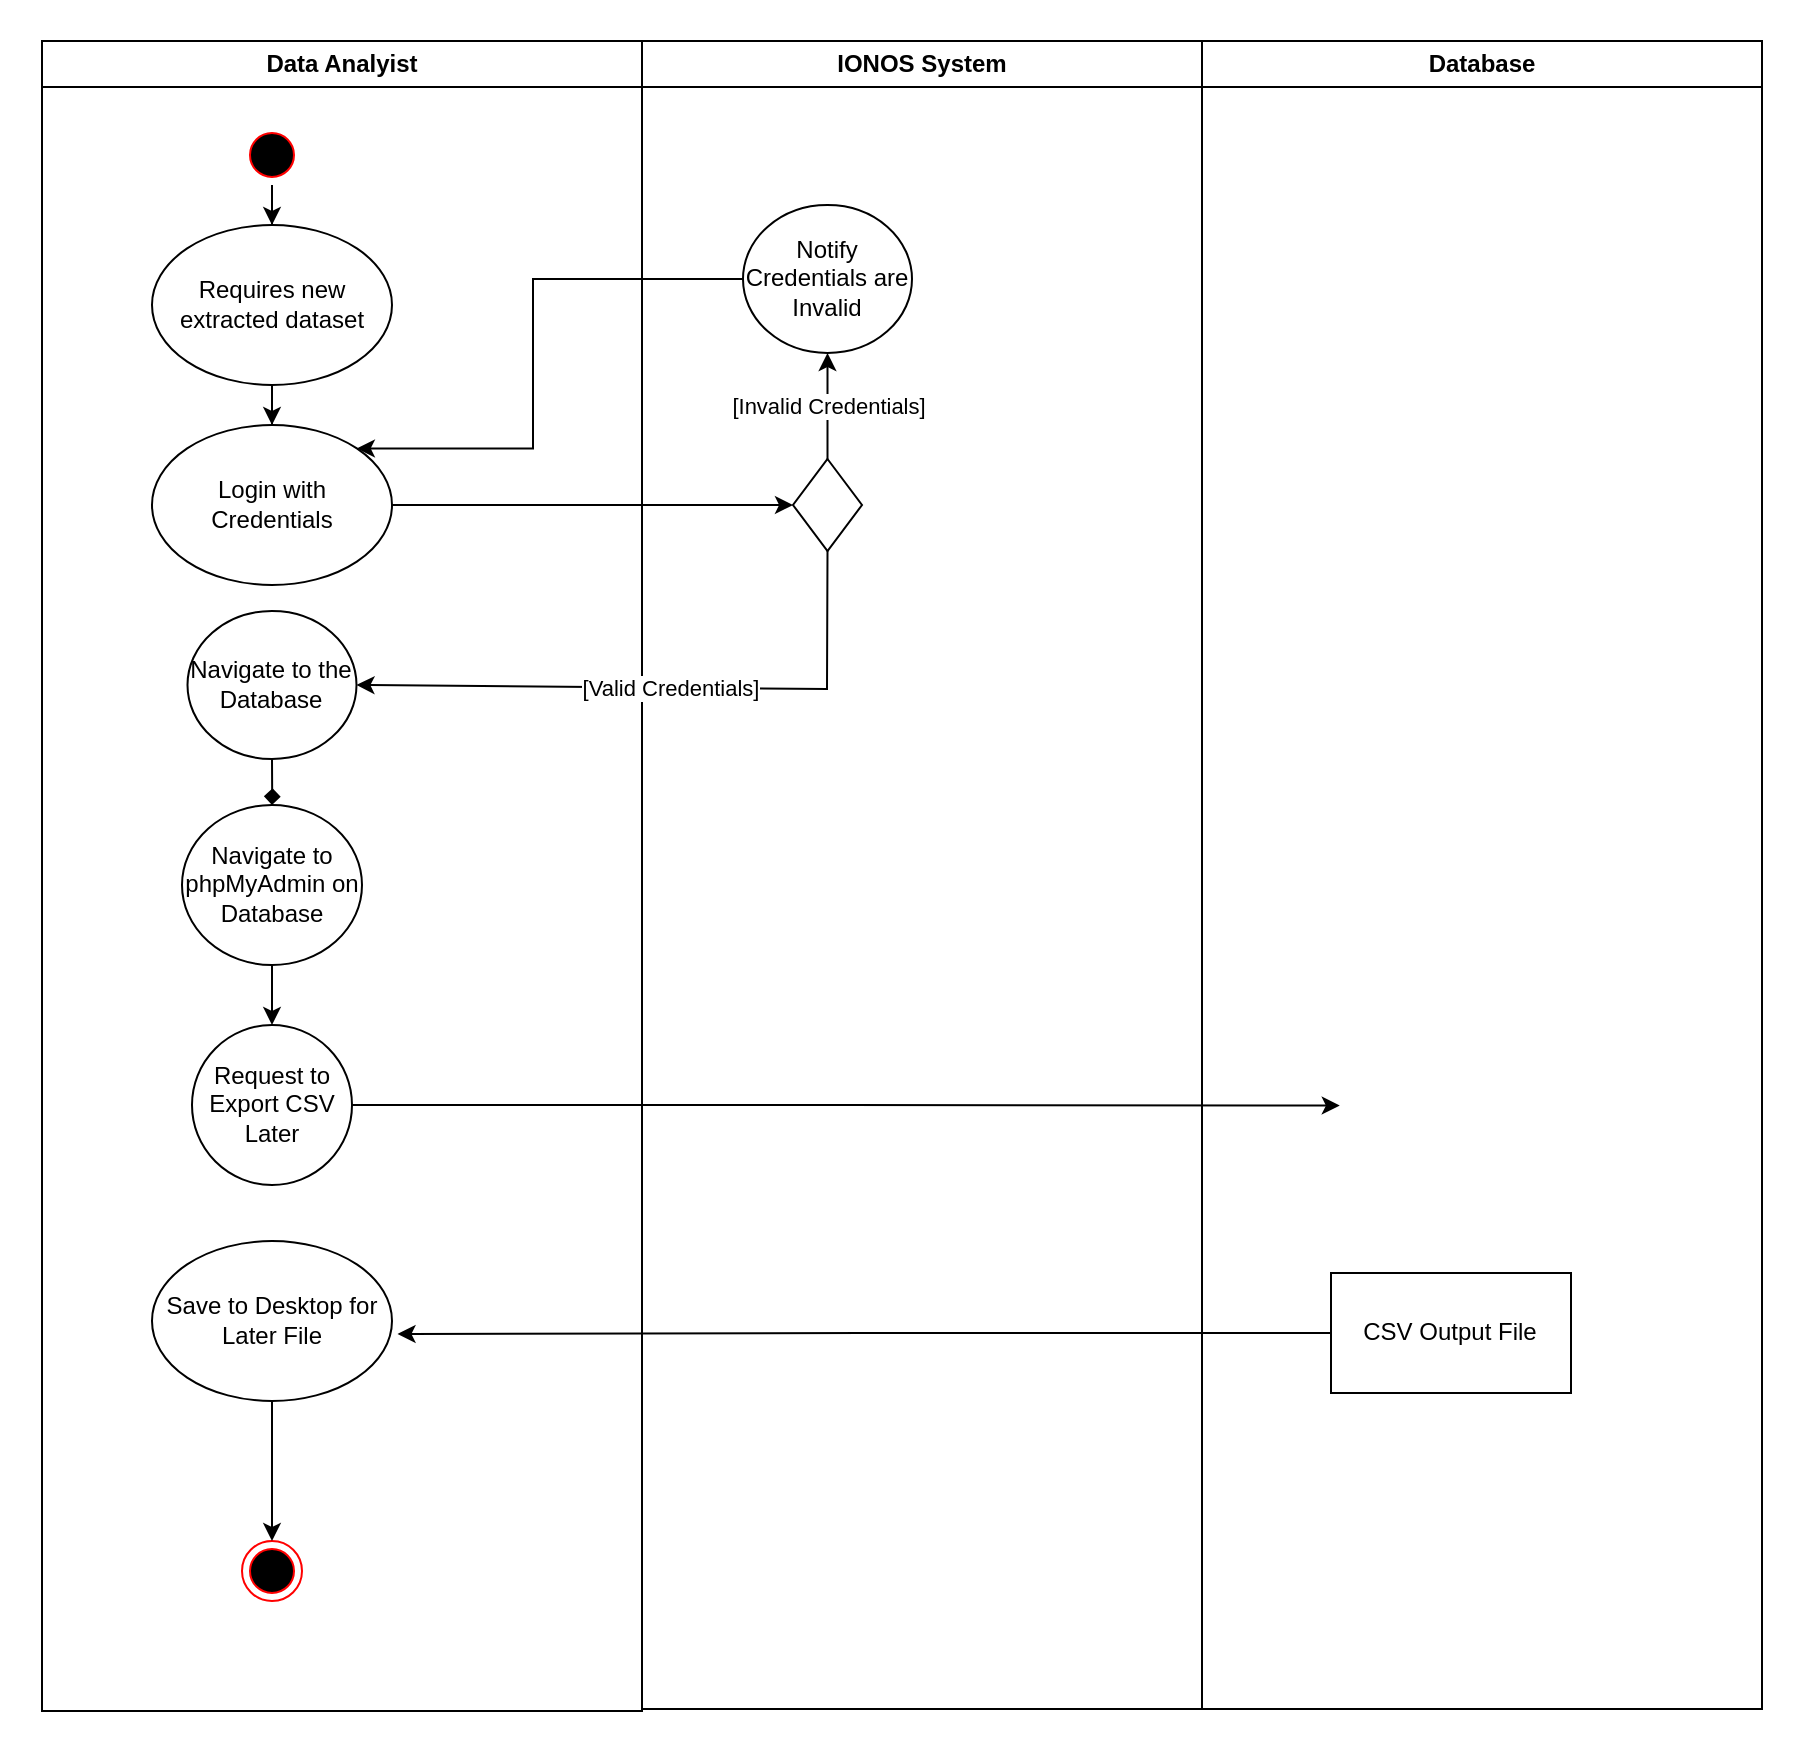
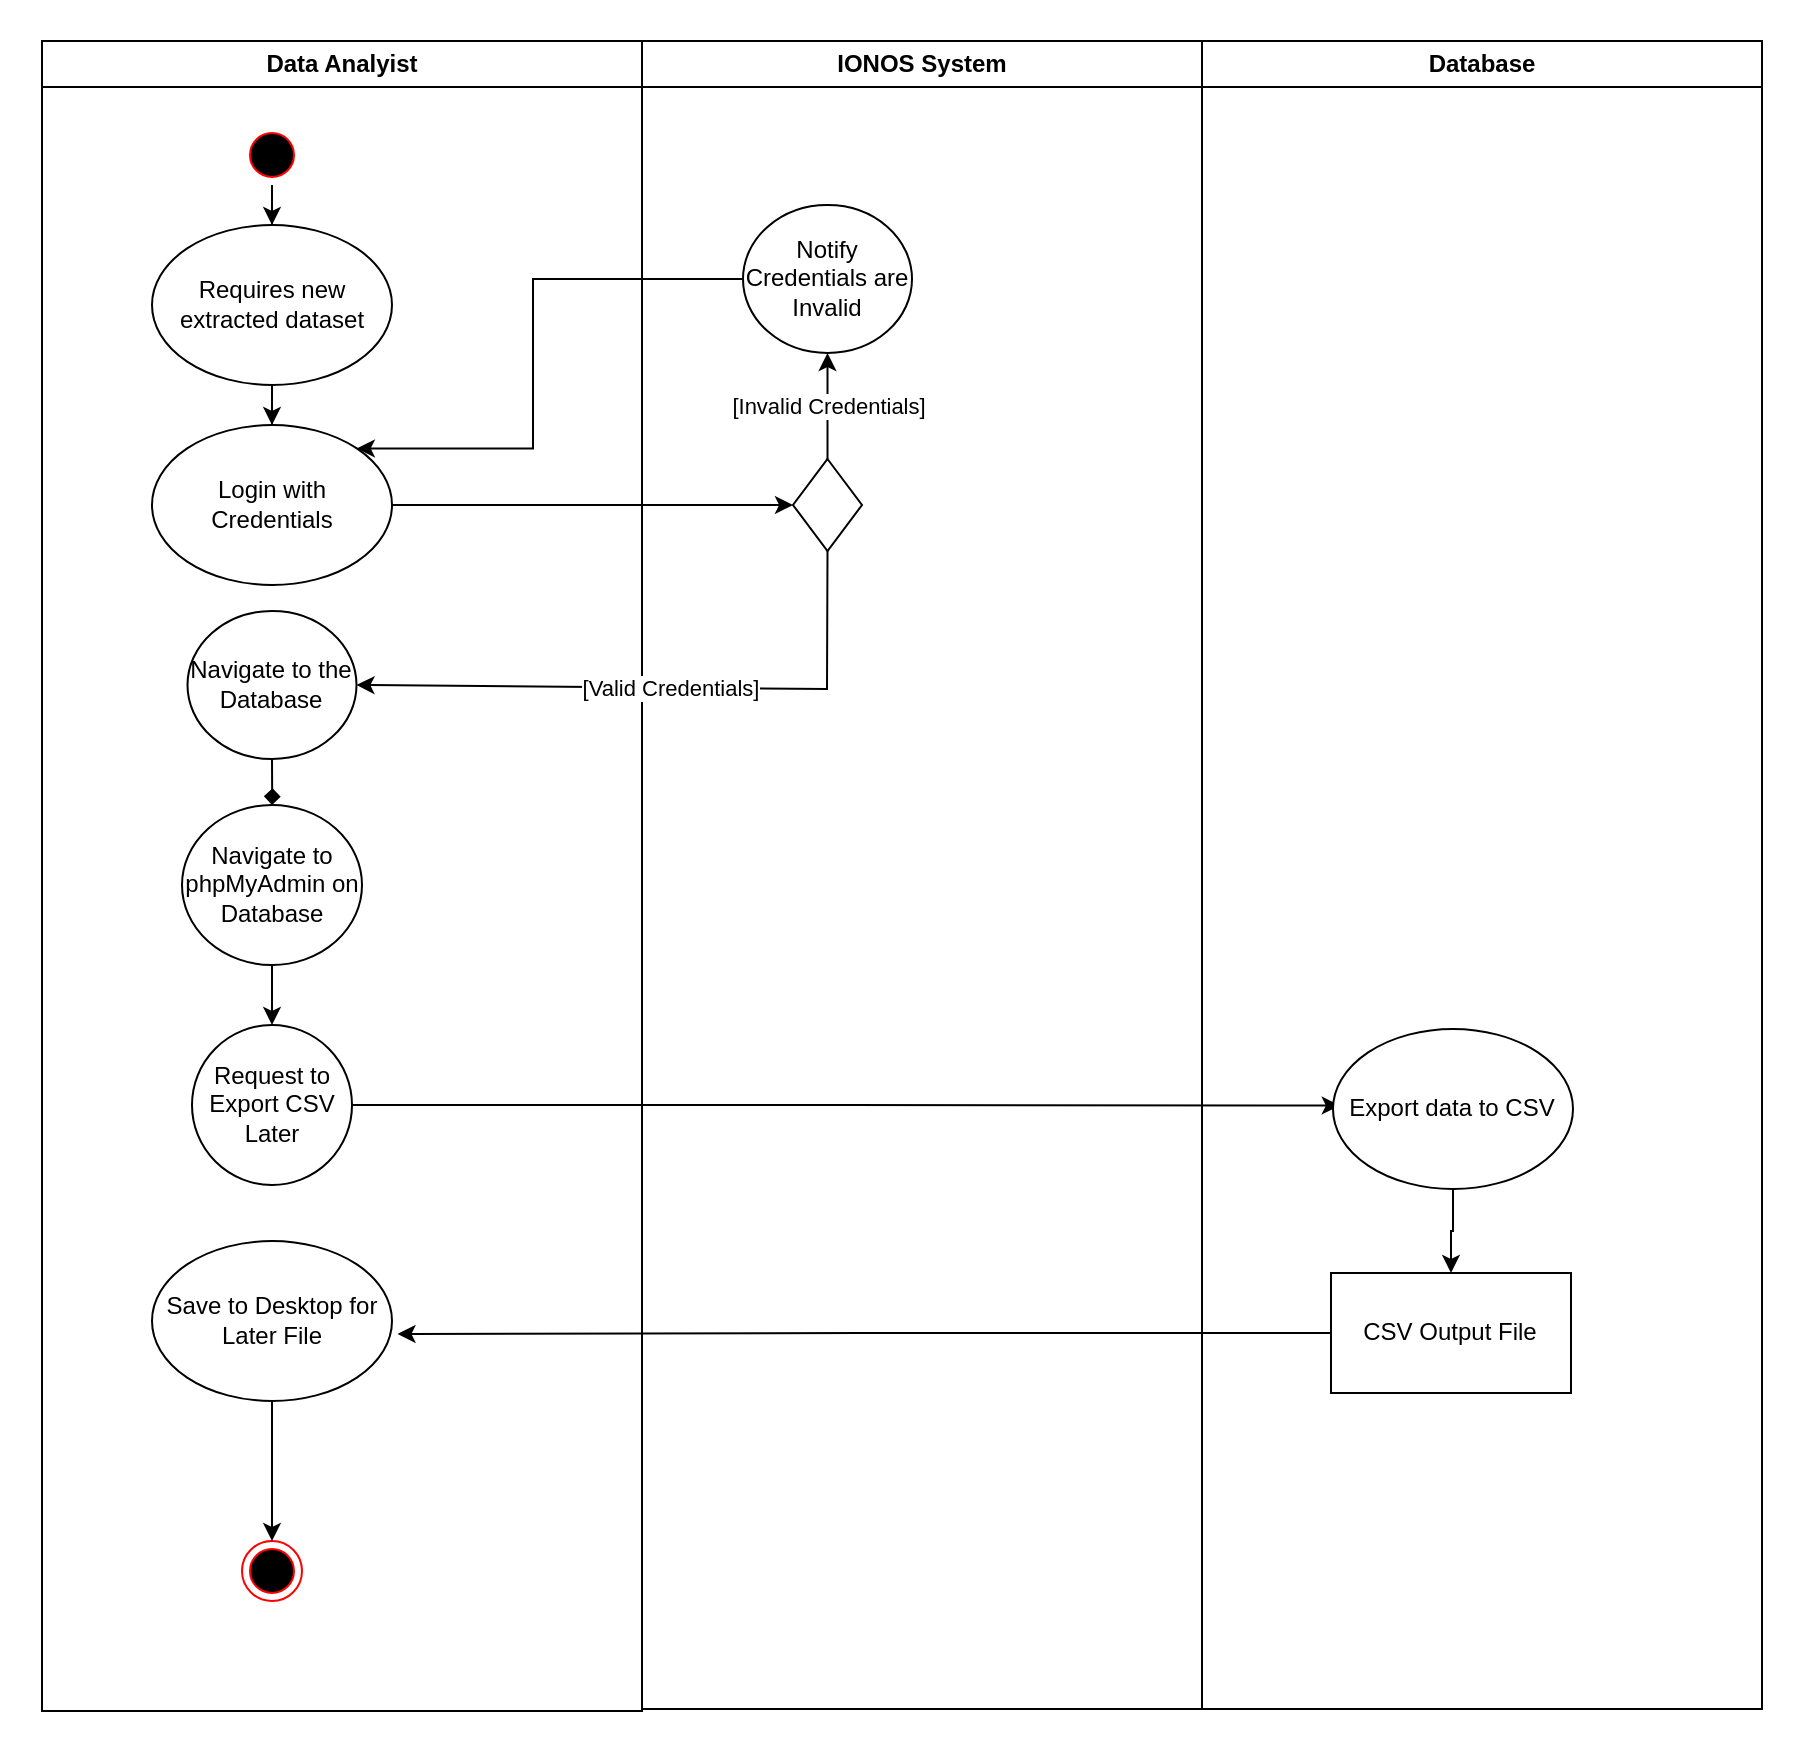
none -> (1453, 1109)
none -> (1453, 1225)
